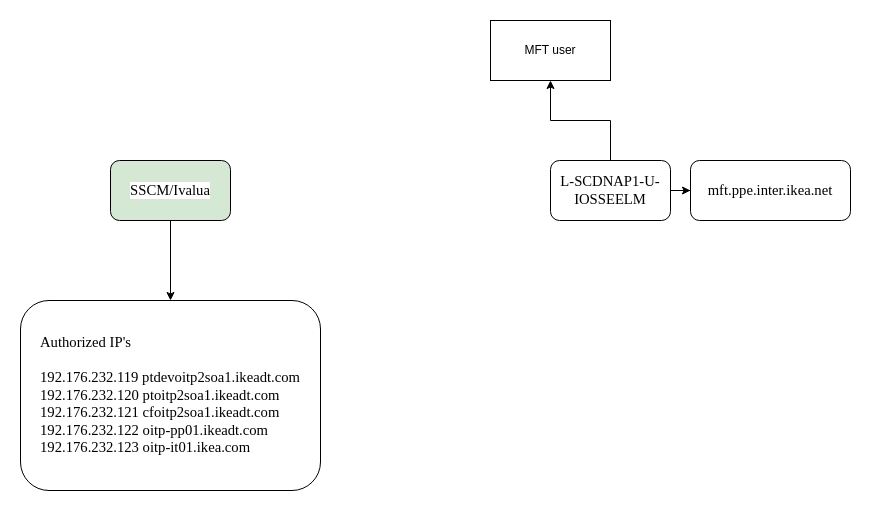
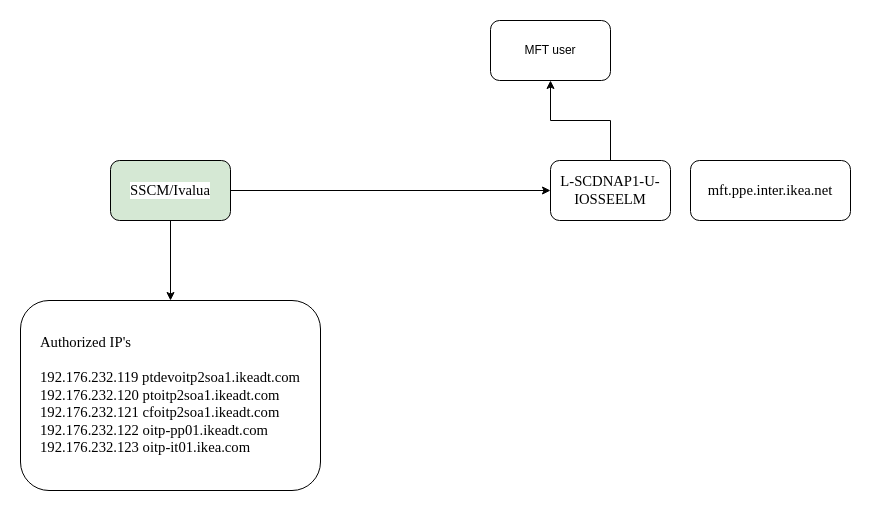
(551, 51) -> (551, 51)
none -> (387, 191)
(685, 191) -> none
